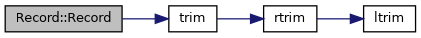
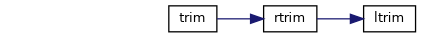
(64, 19) -> none
